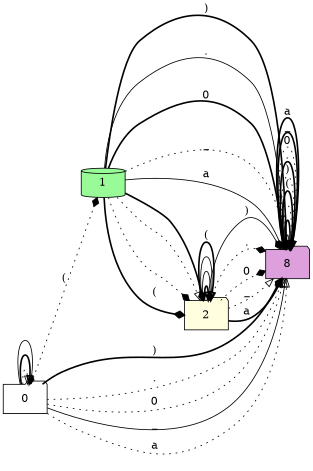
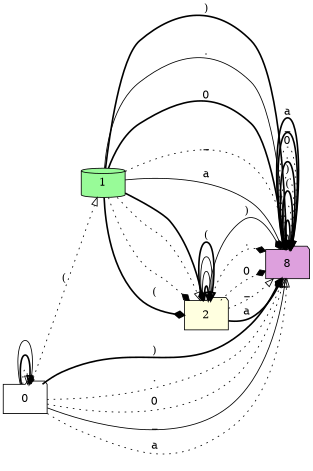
(63, 295) -> (63, 295)
